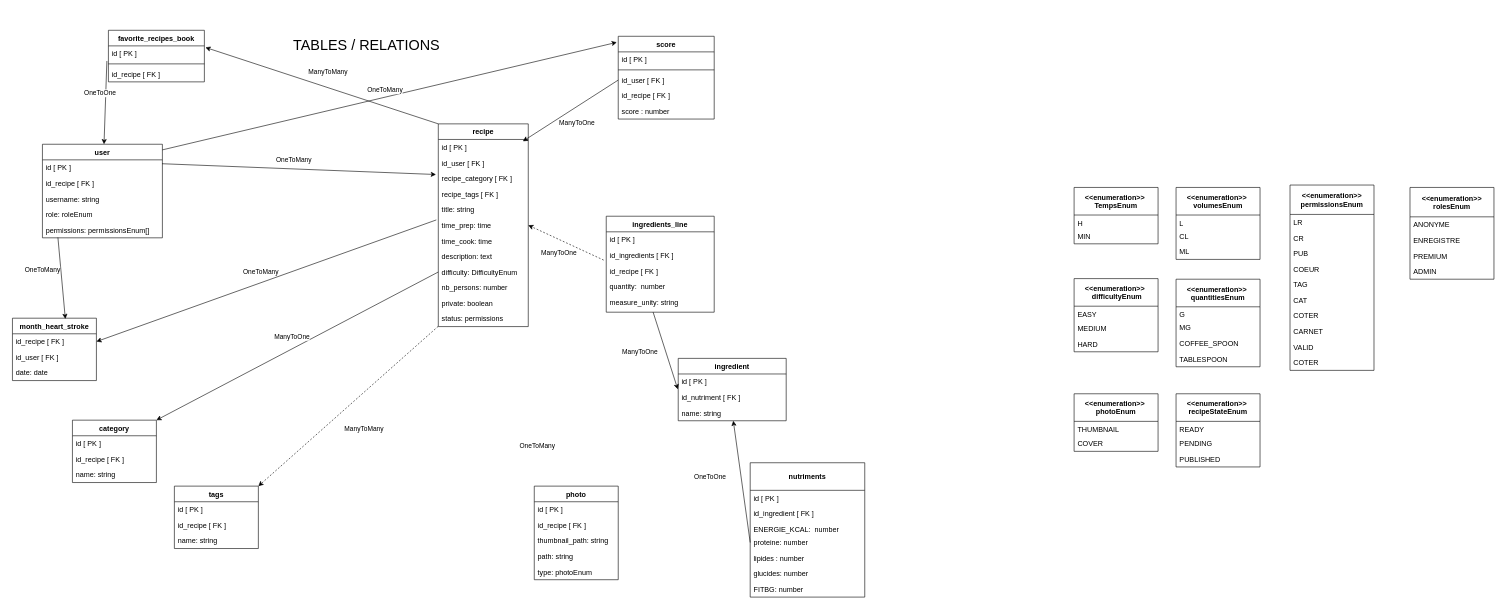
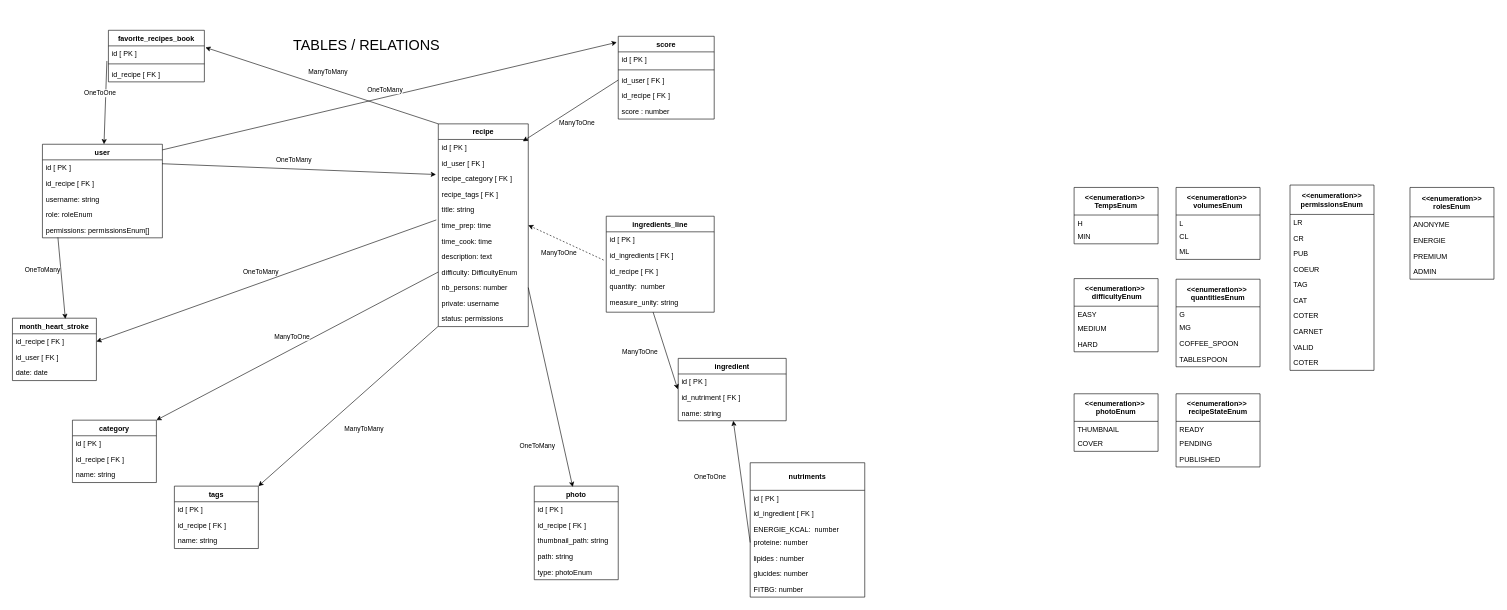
(1434, 241) -> (1428, 241)
(470, 304) -> (473, 304)
none -> (550, 387)
(350, 404) -> (350, 404)
